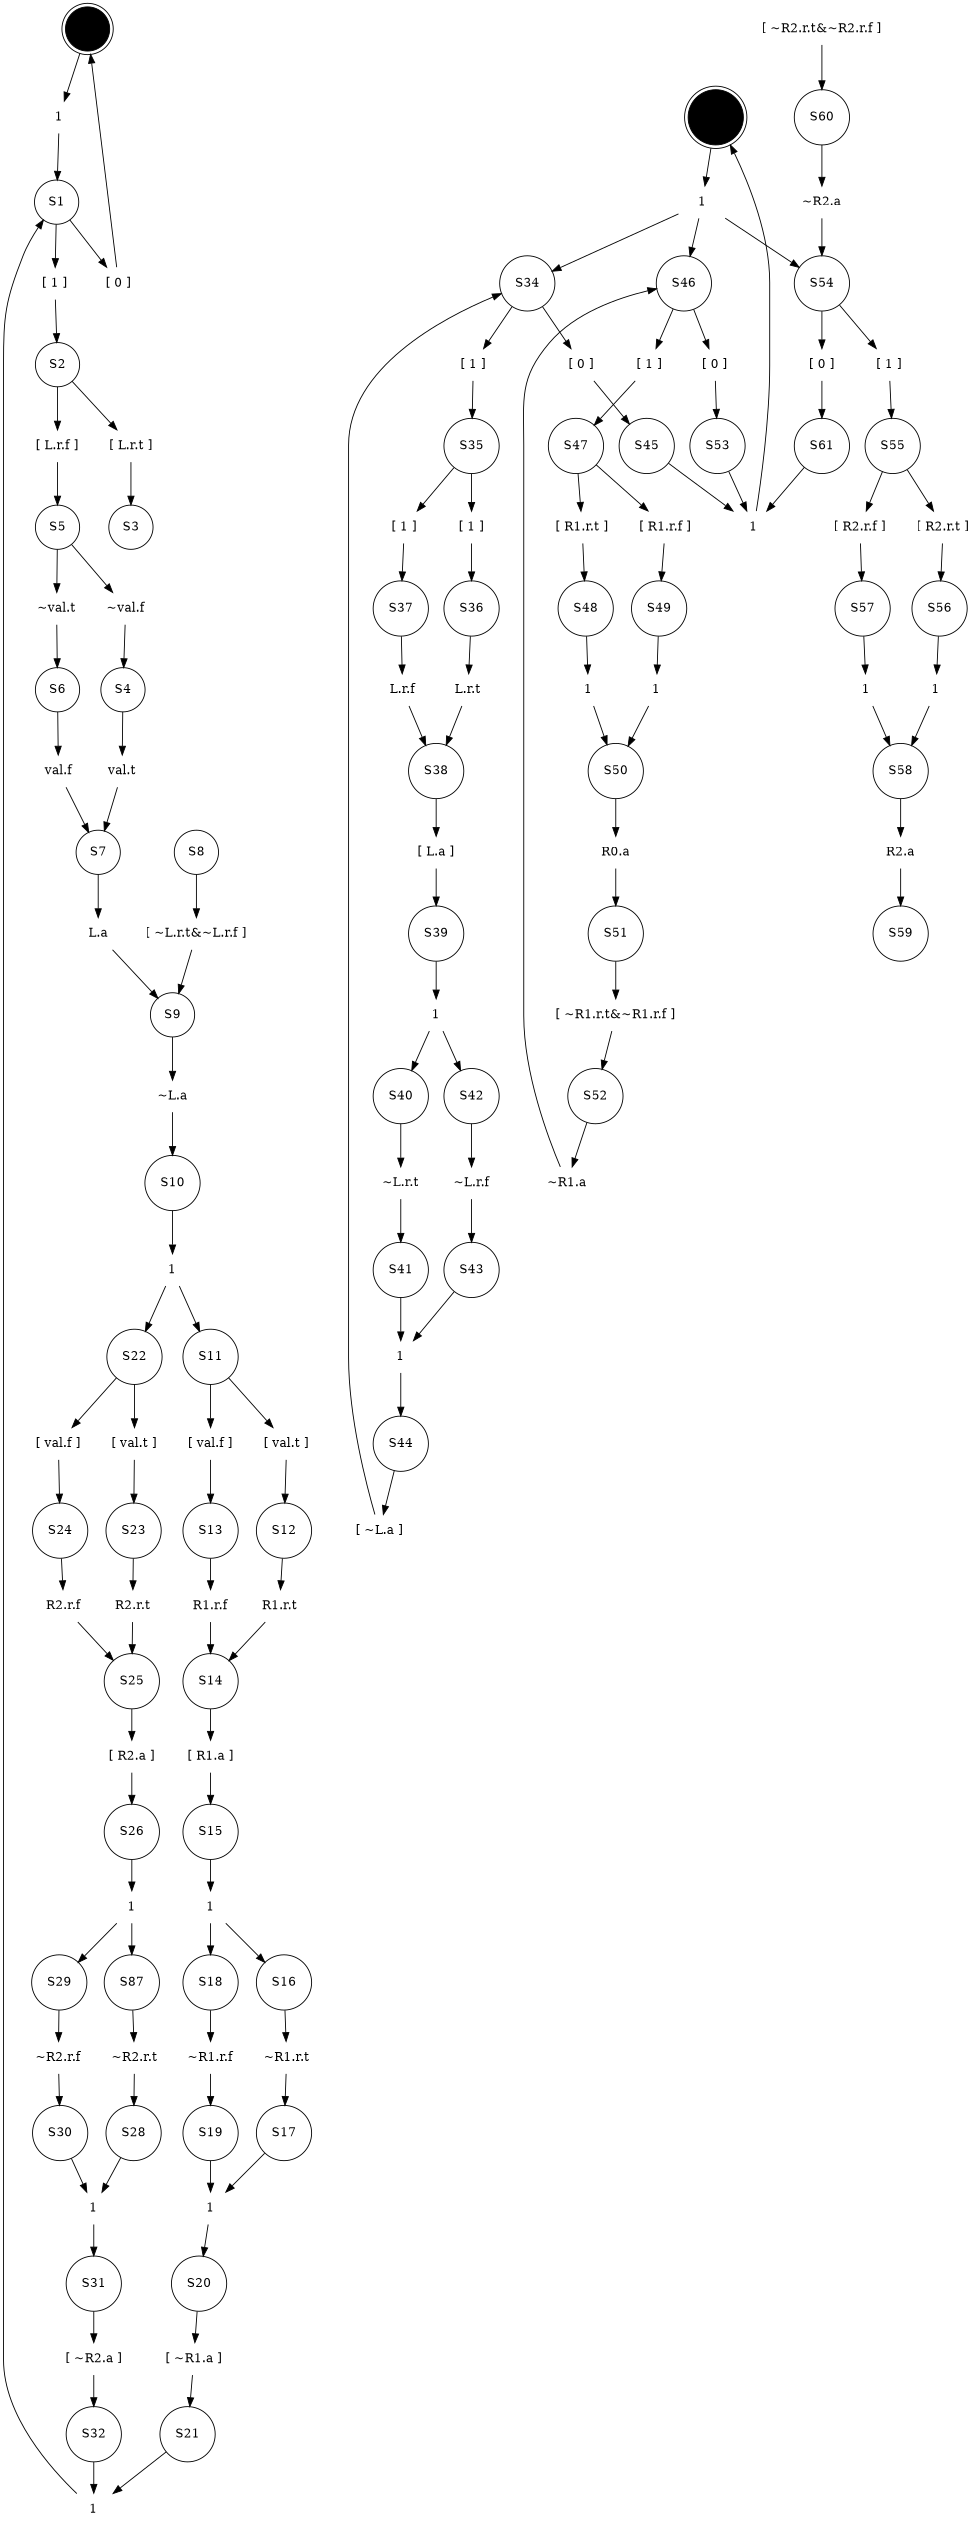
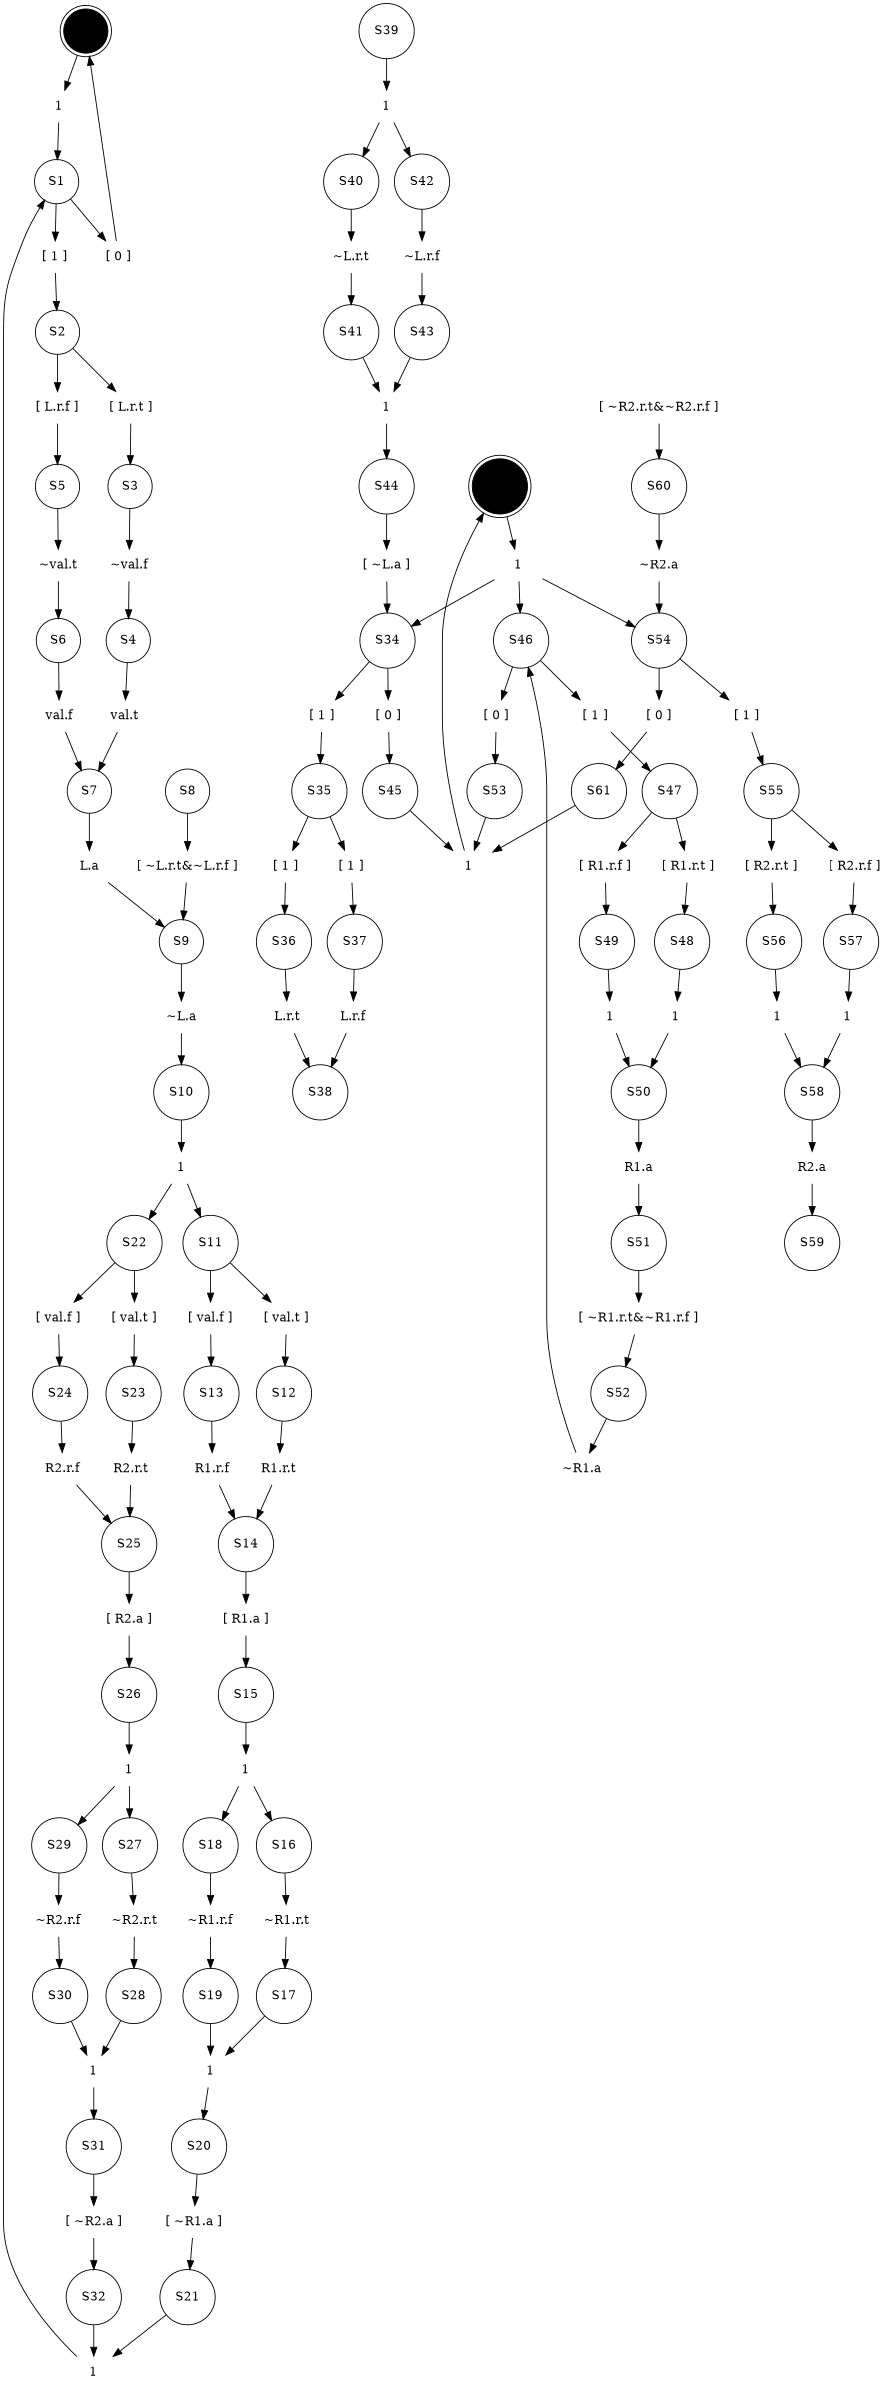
(89, 565) -> (130, 524)
(436, 852) -> none
(616, 852) -> (639, 1168)
(132, 1982) -> (130, 1845)
